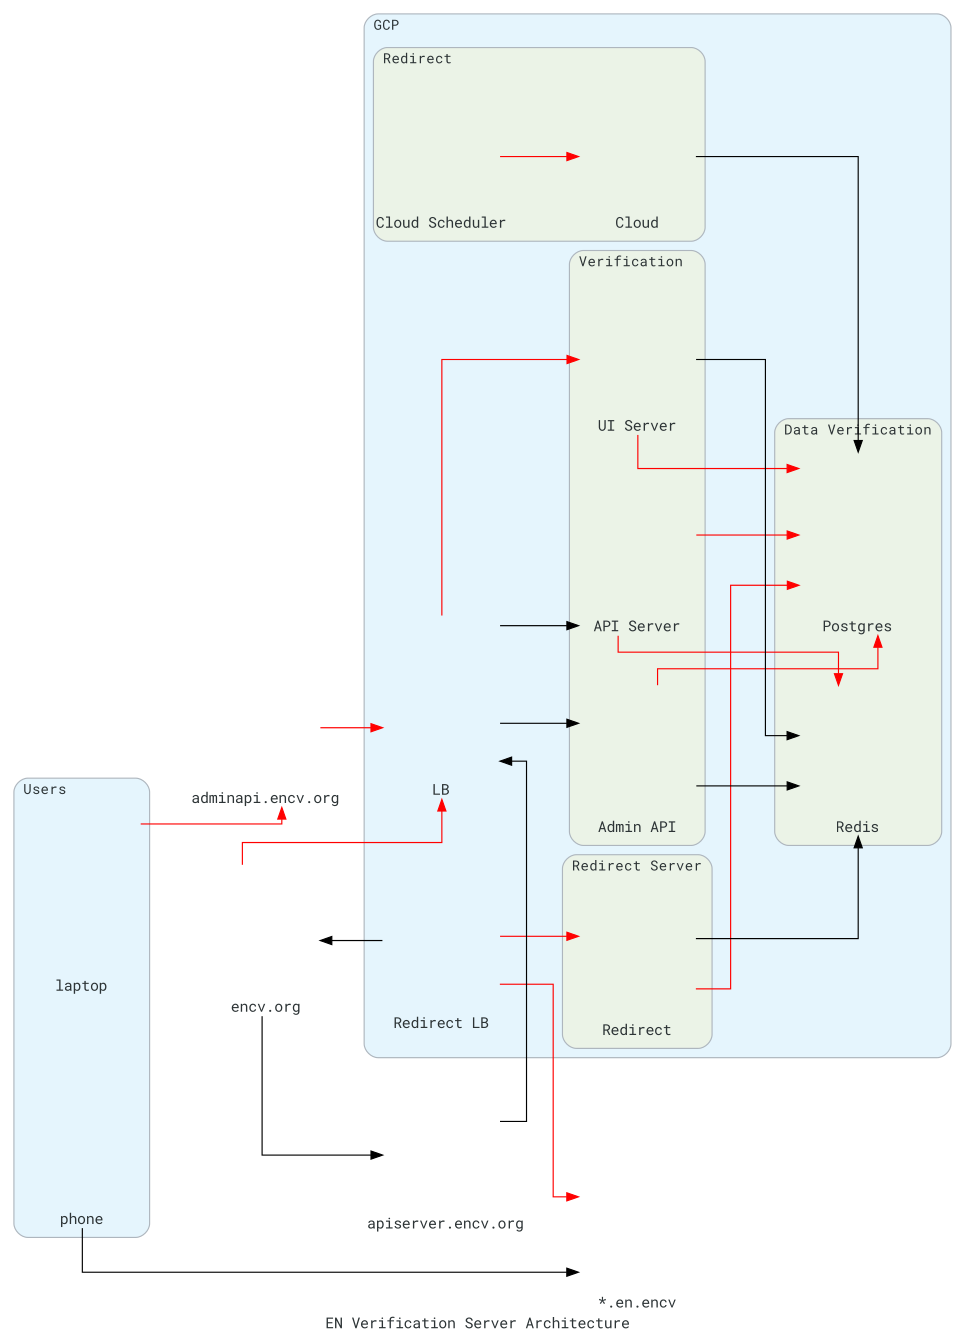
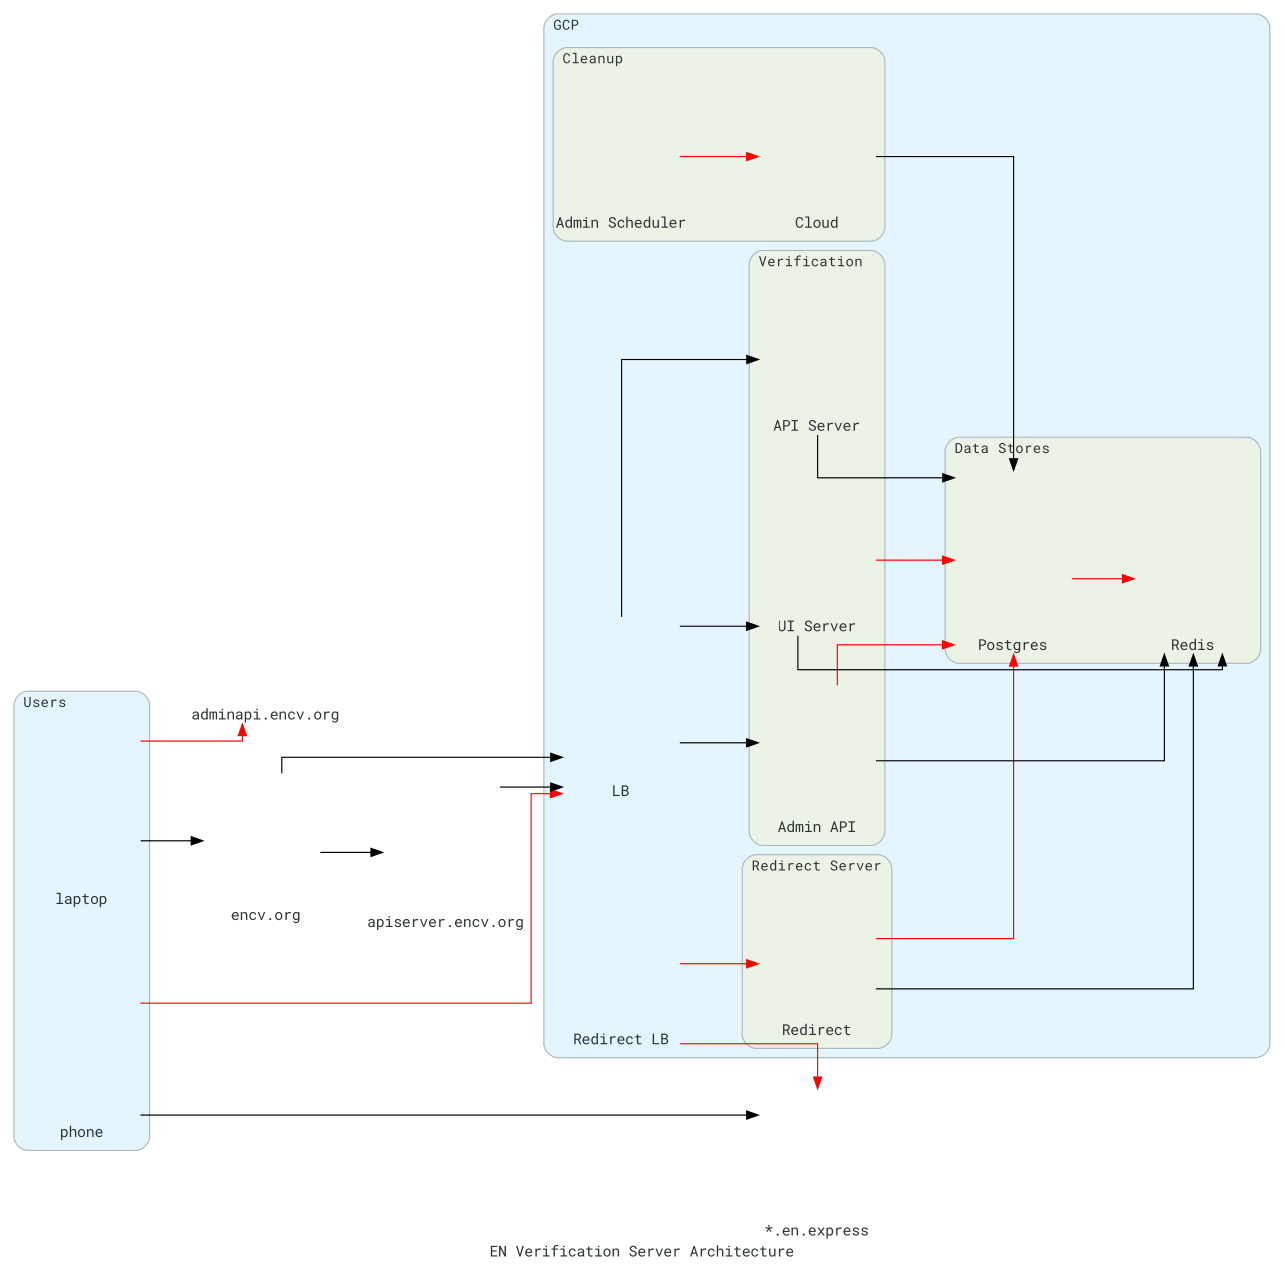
(418, 60) -> (593, 60)
(441, 157) -> (621, 157)
(442, 425) -> (713, 626)
(858, 431) -> (1003, 449)
(742, 535) -> (859, 478)
(718, 652) -> (1097, 579)
(346, 728) -> (450, 1003)
(347, 843) -> (408, 757)
(357, 941) -> (166, 841)
(637, 1236) -> (817, 1164)
